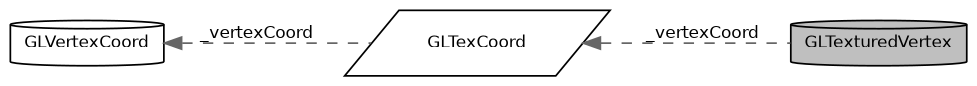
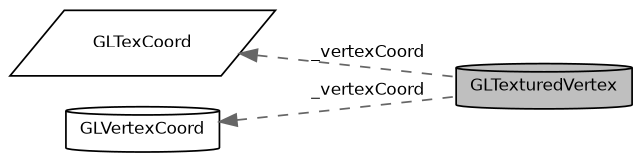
(277, 43) -> (346, 109)
